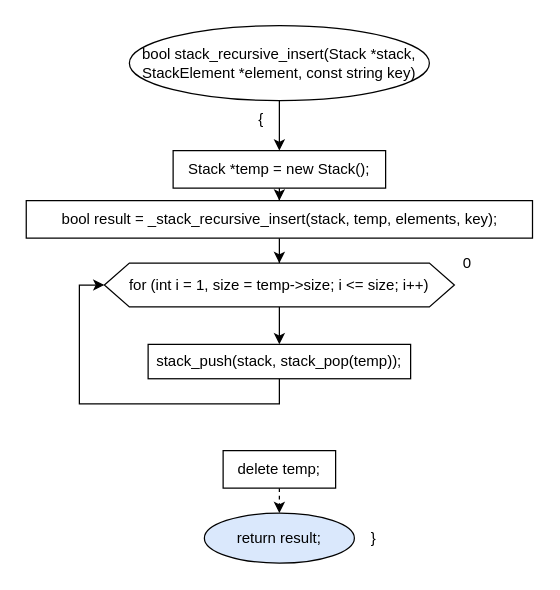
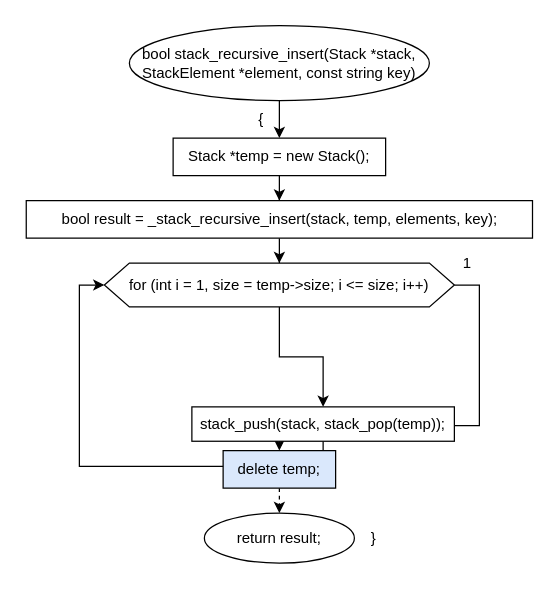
(279, 169) -> (279, 157)
(468, 263) -> (468, 263)
(279, 362) -> (323, 424)
none -> (453, 426)
(279, 469) -> (279, 469)
(279, 538) -> (279, 538)
